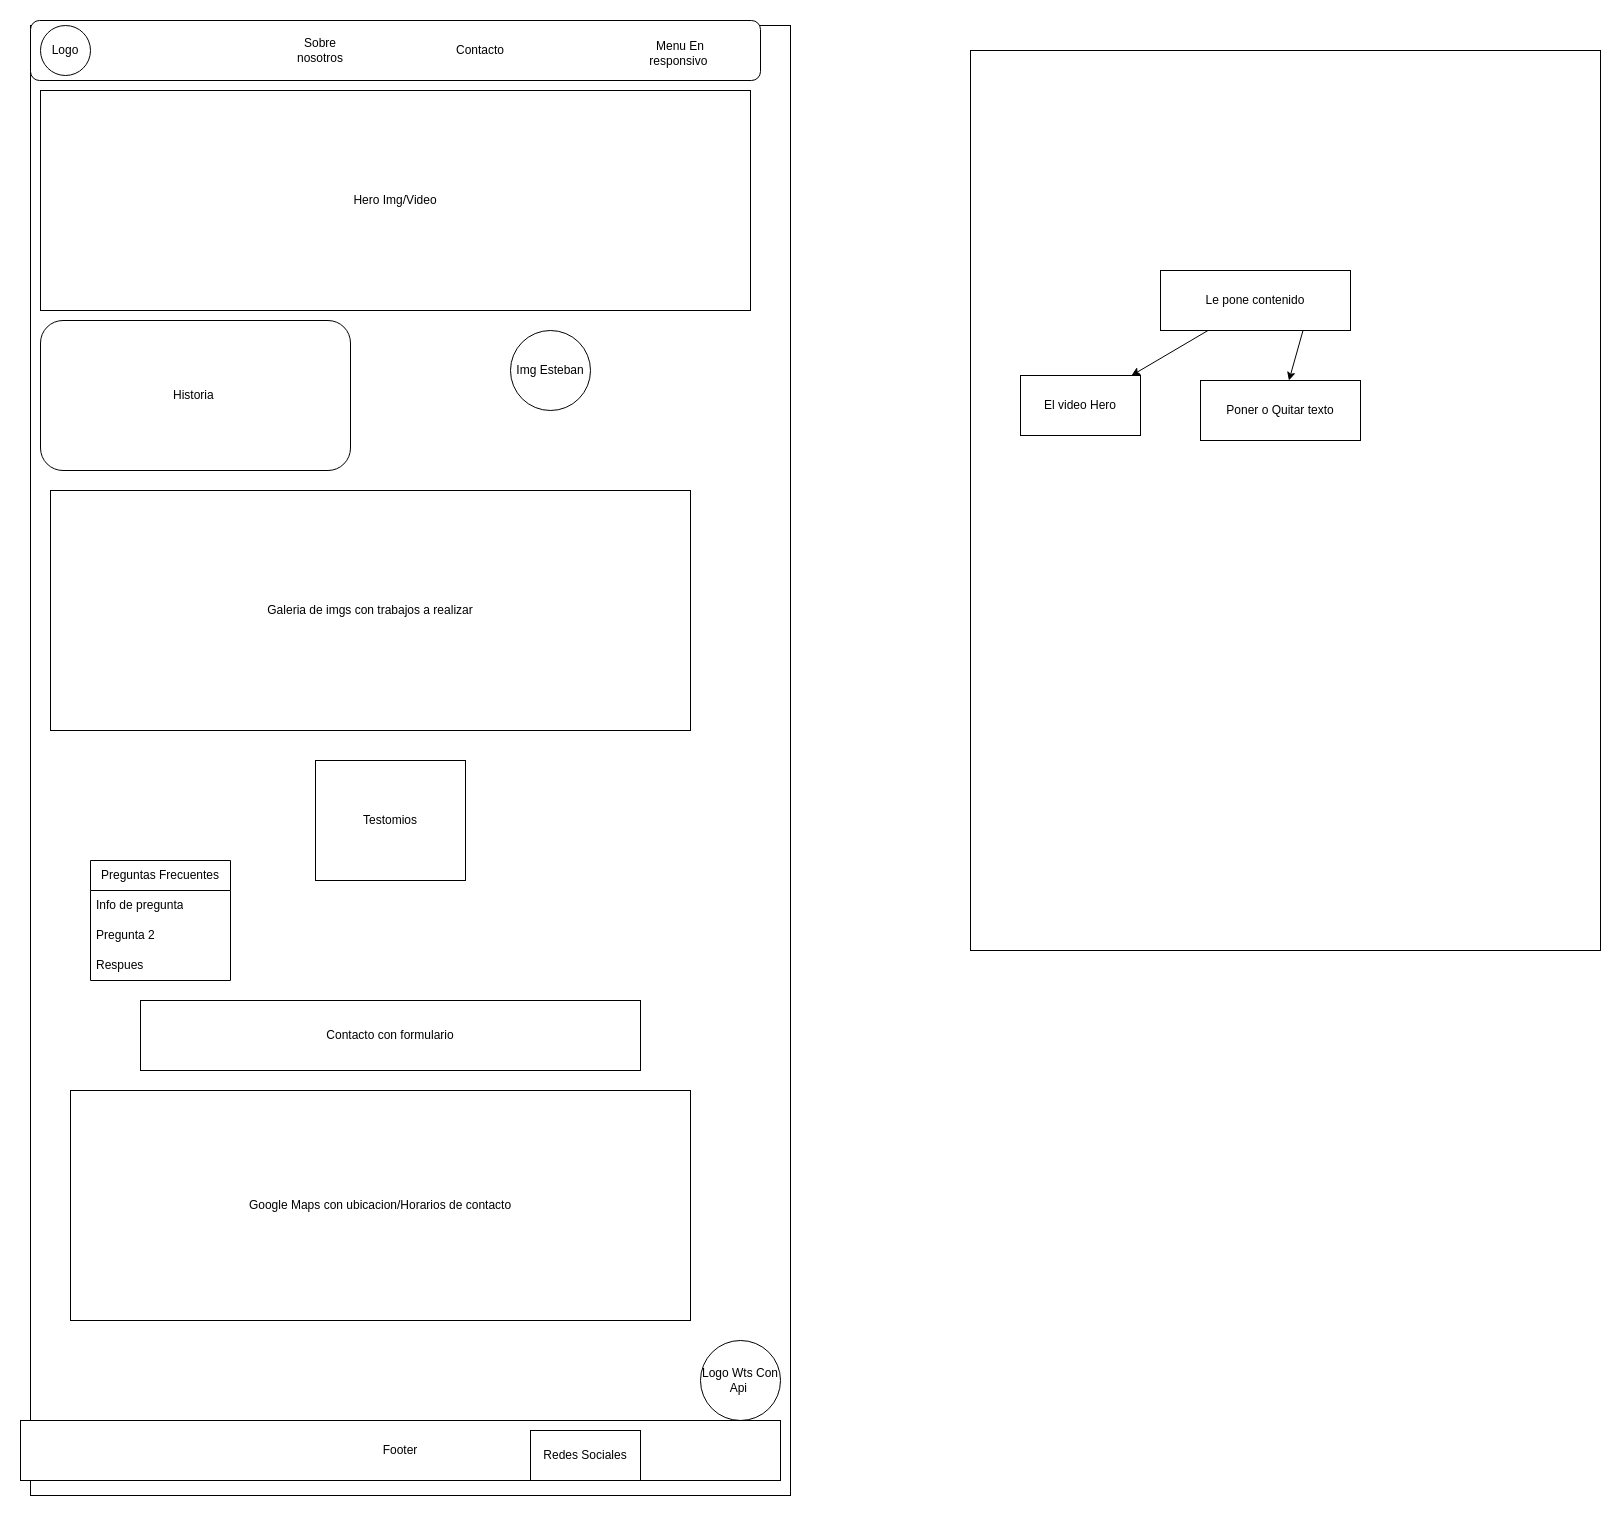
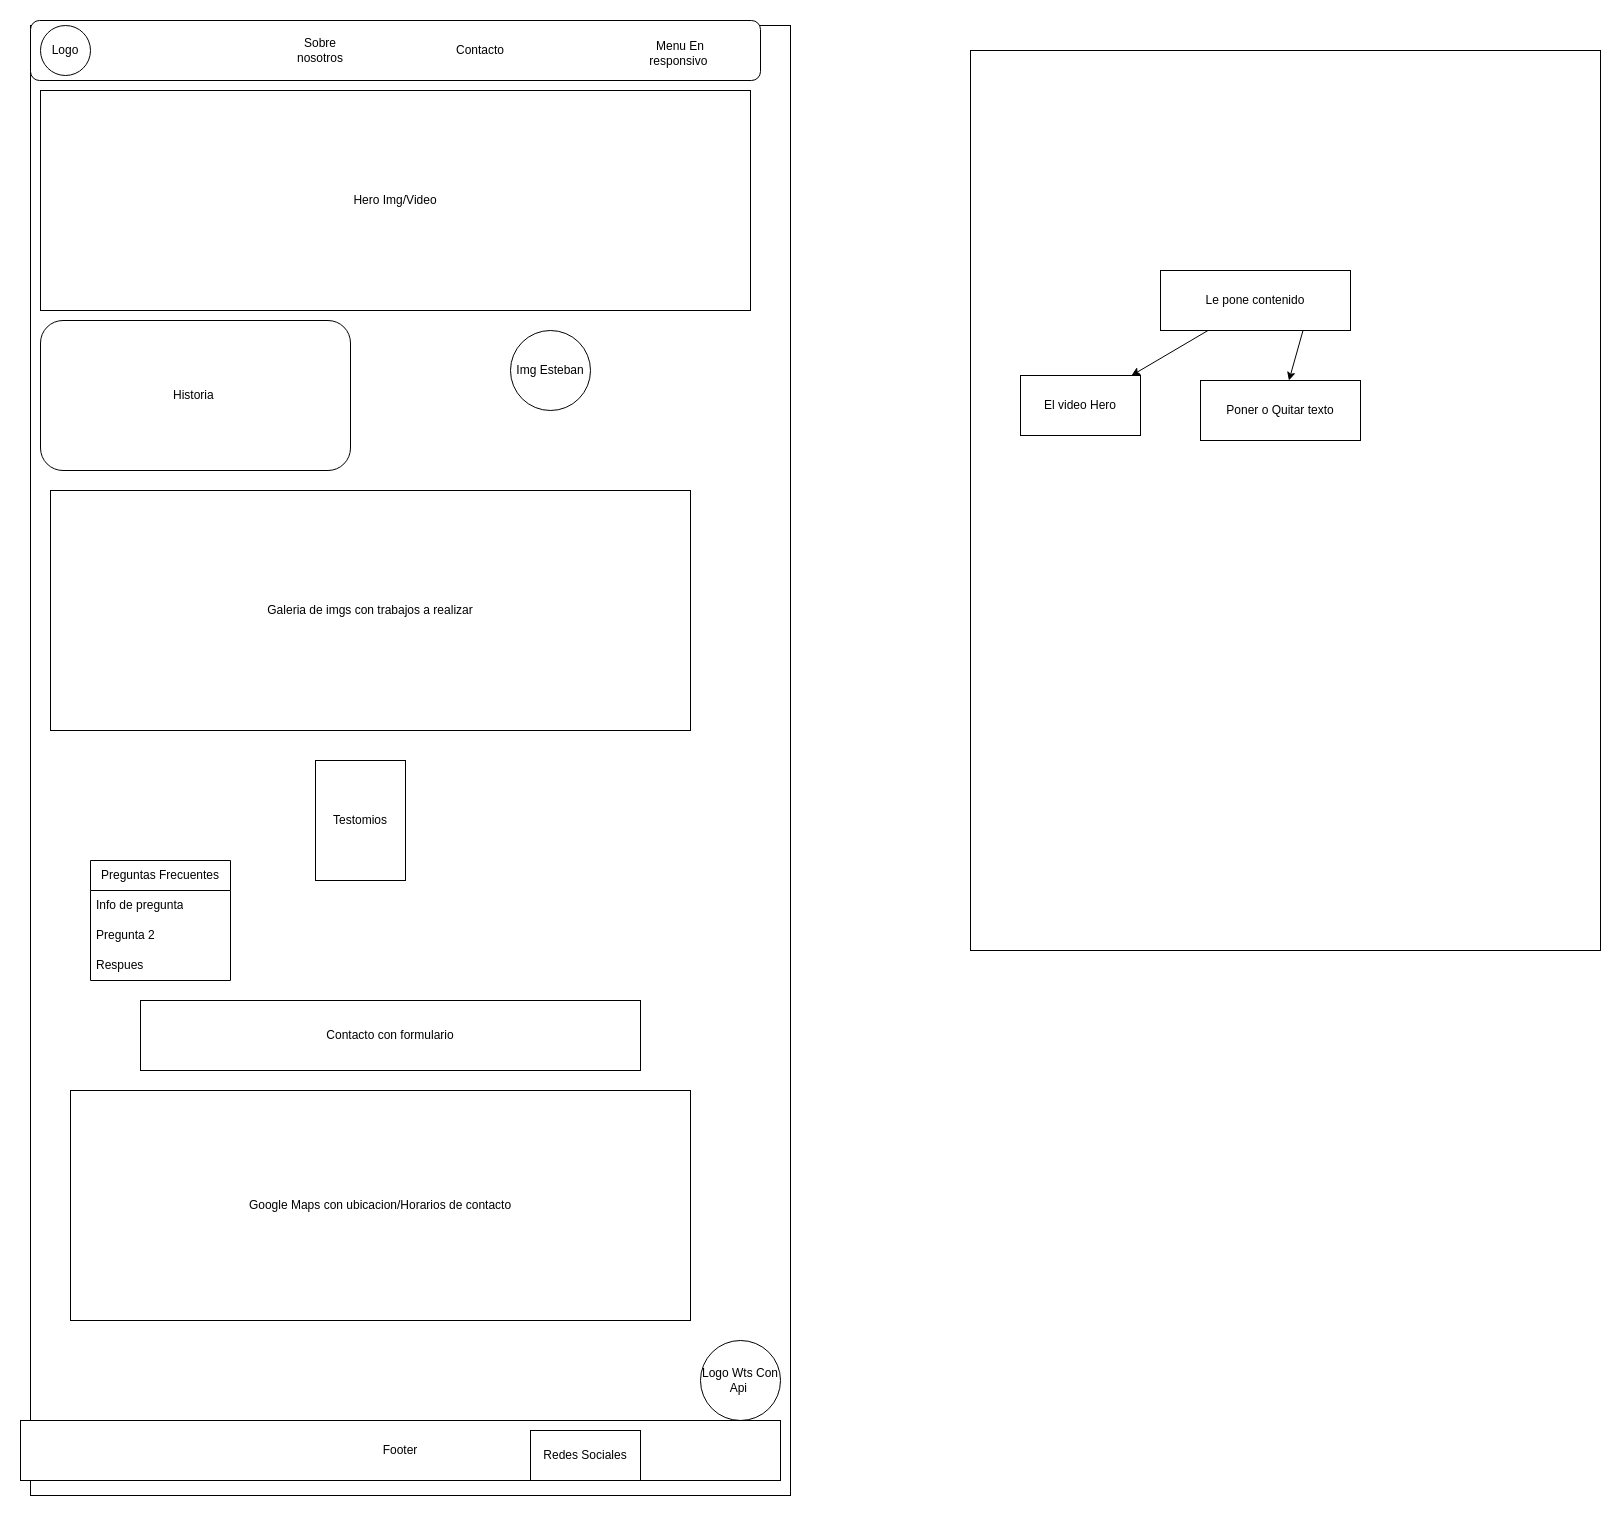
(391, 821) -> (361, 821)
